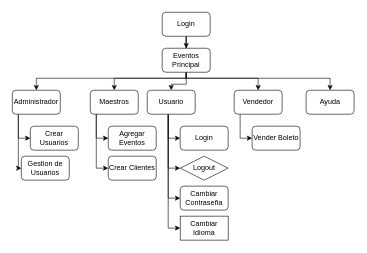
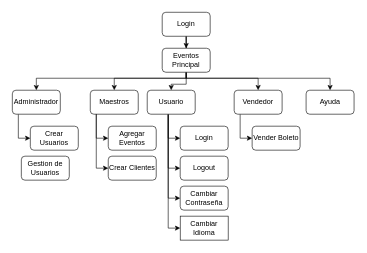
(18, 166) -> none
(204, 168) -> (204, 168)
